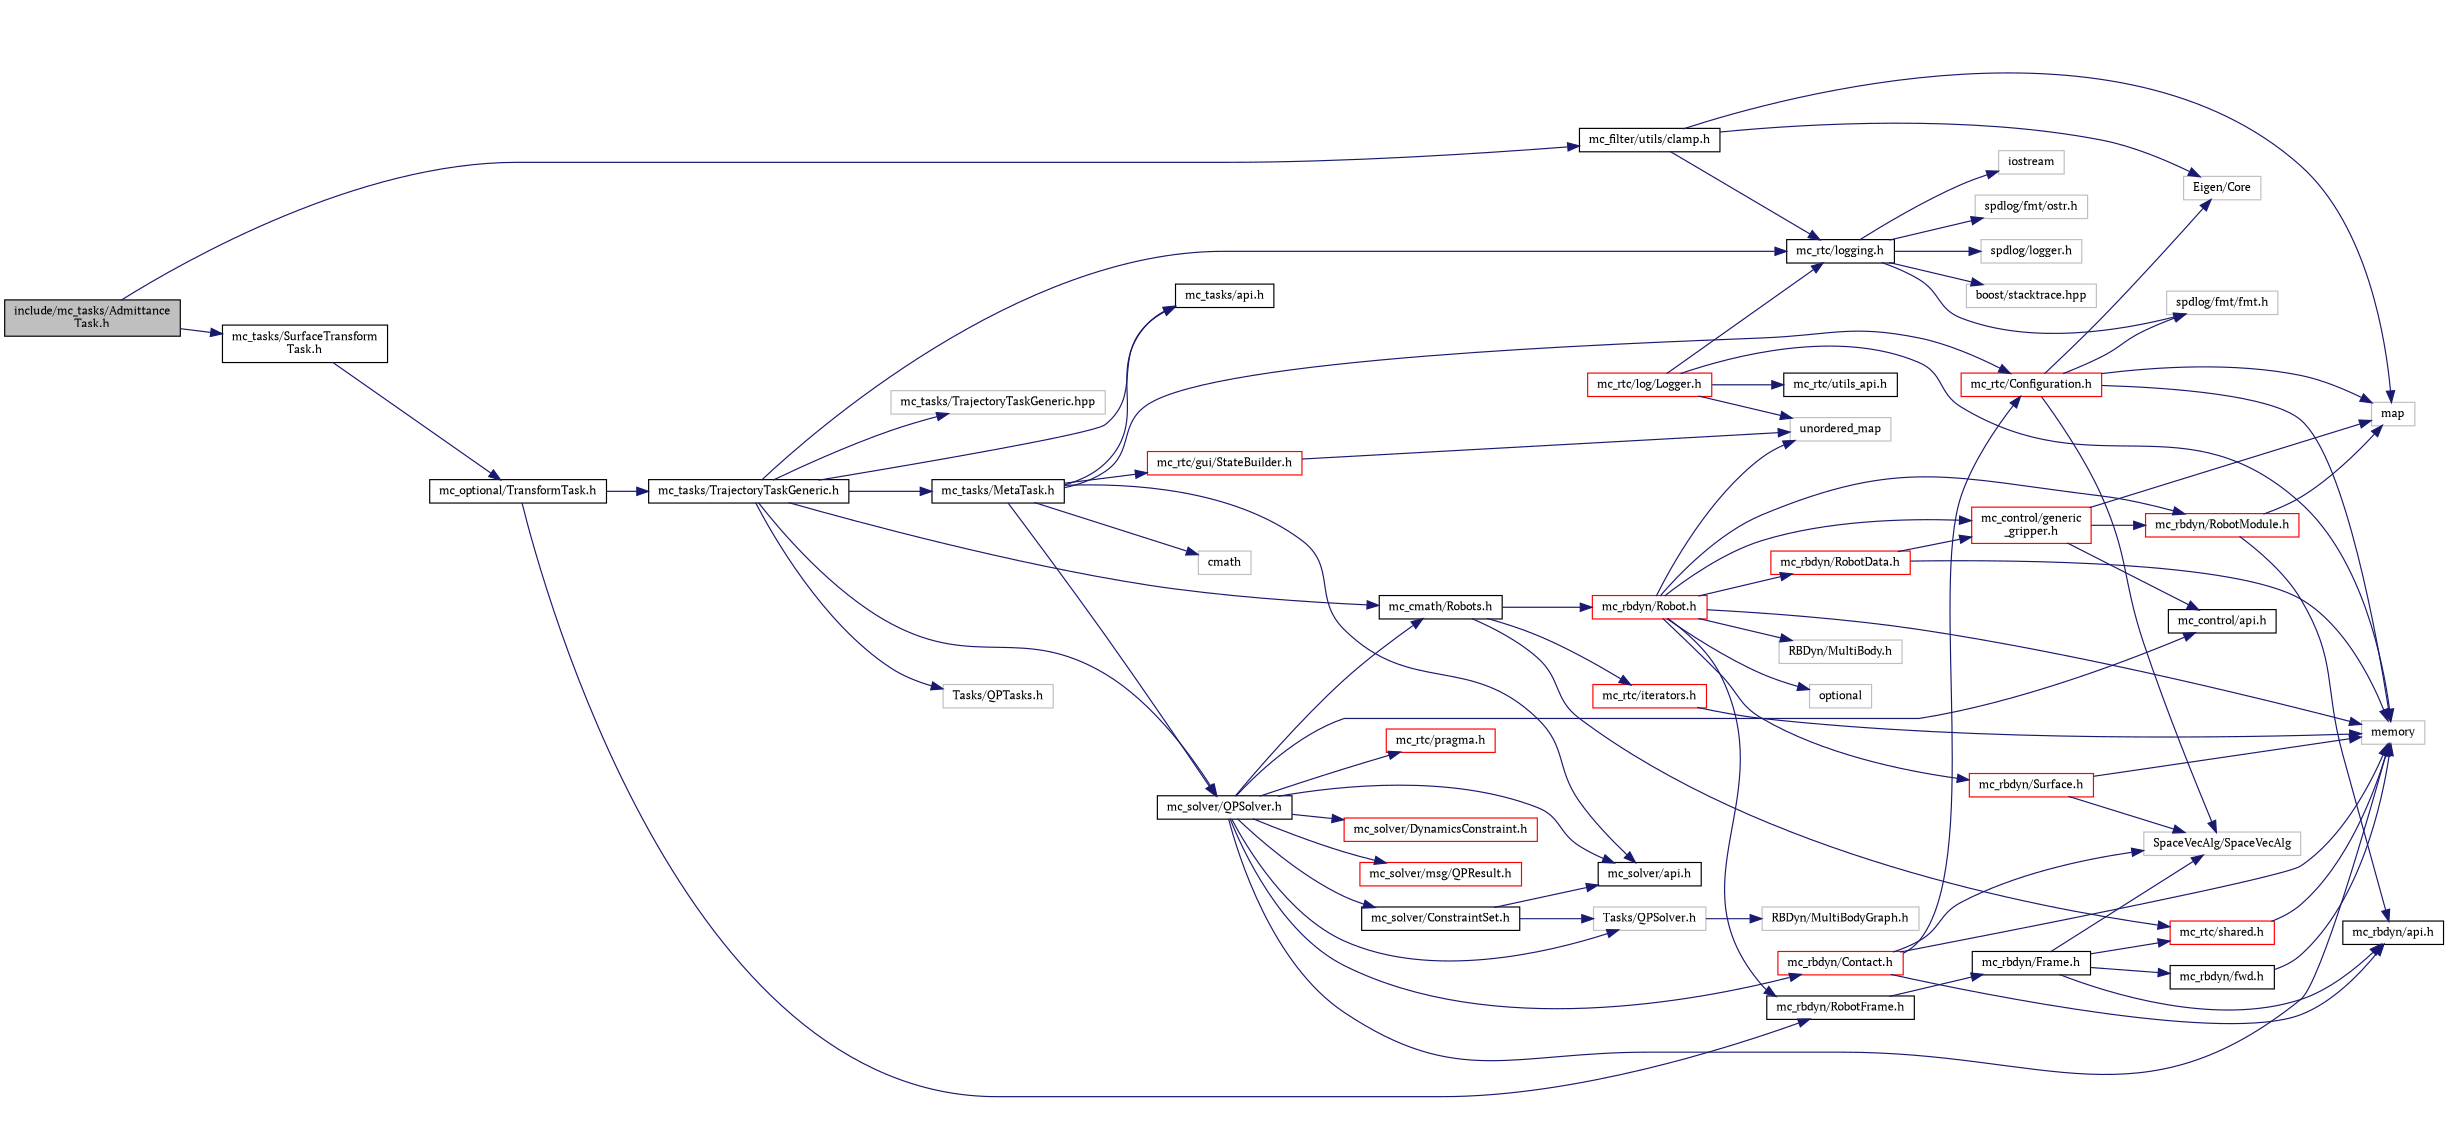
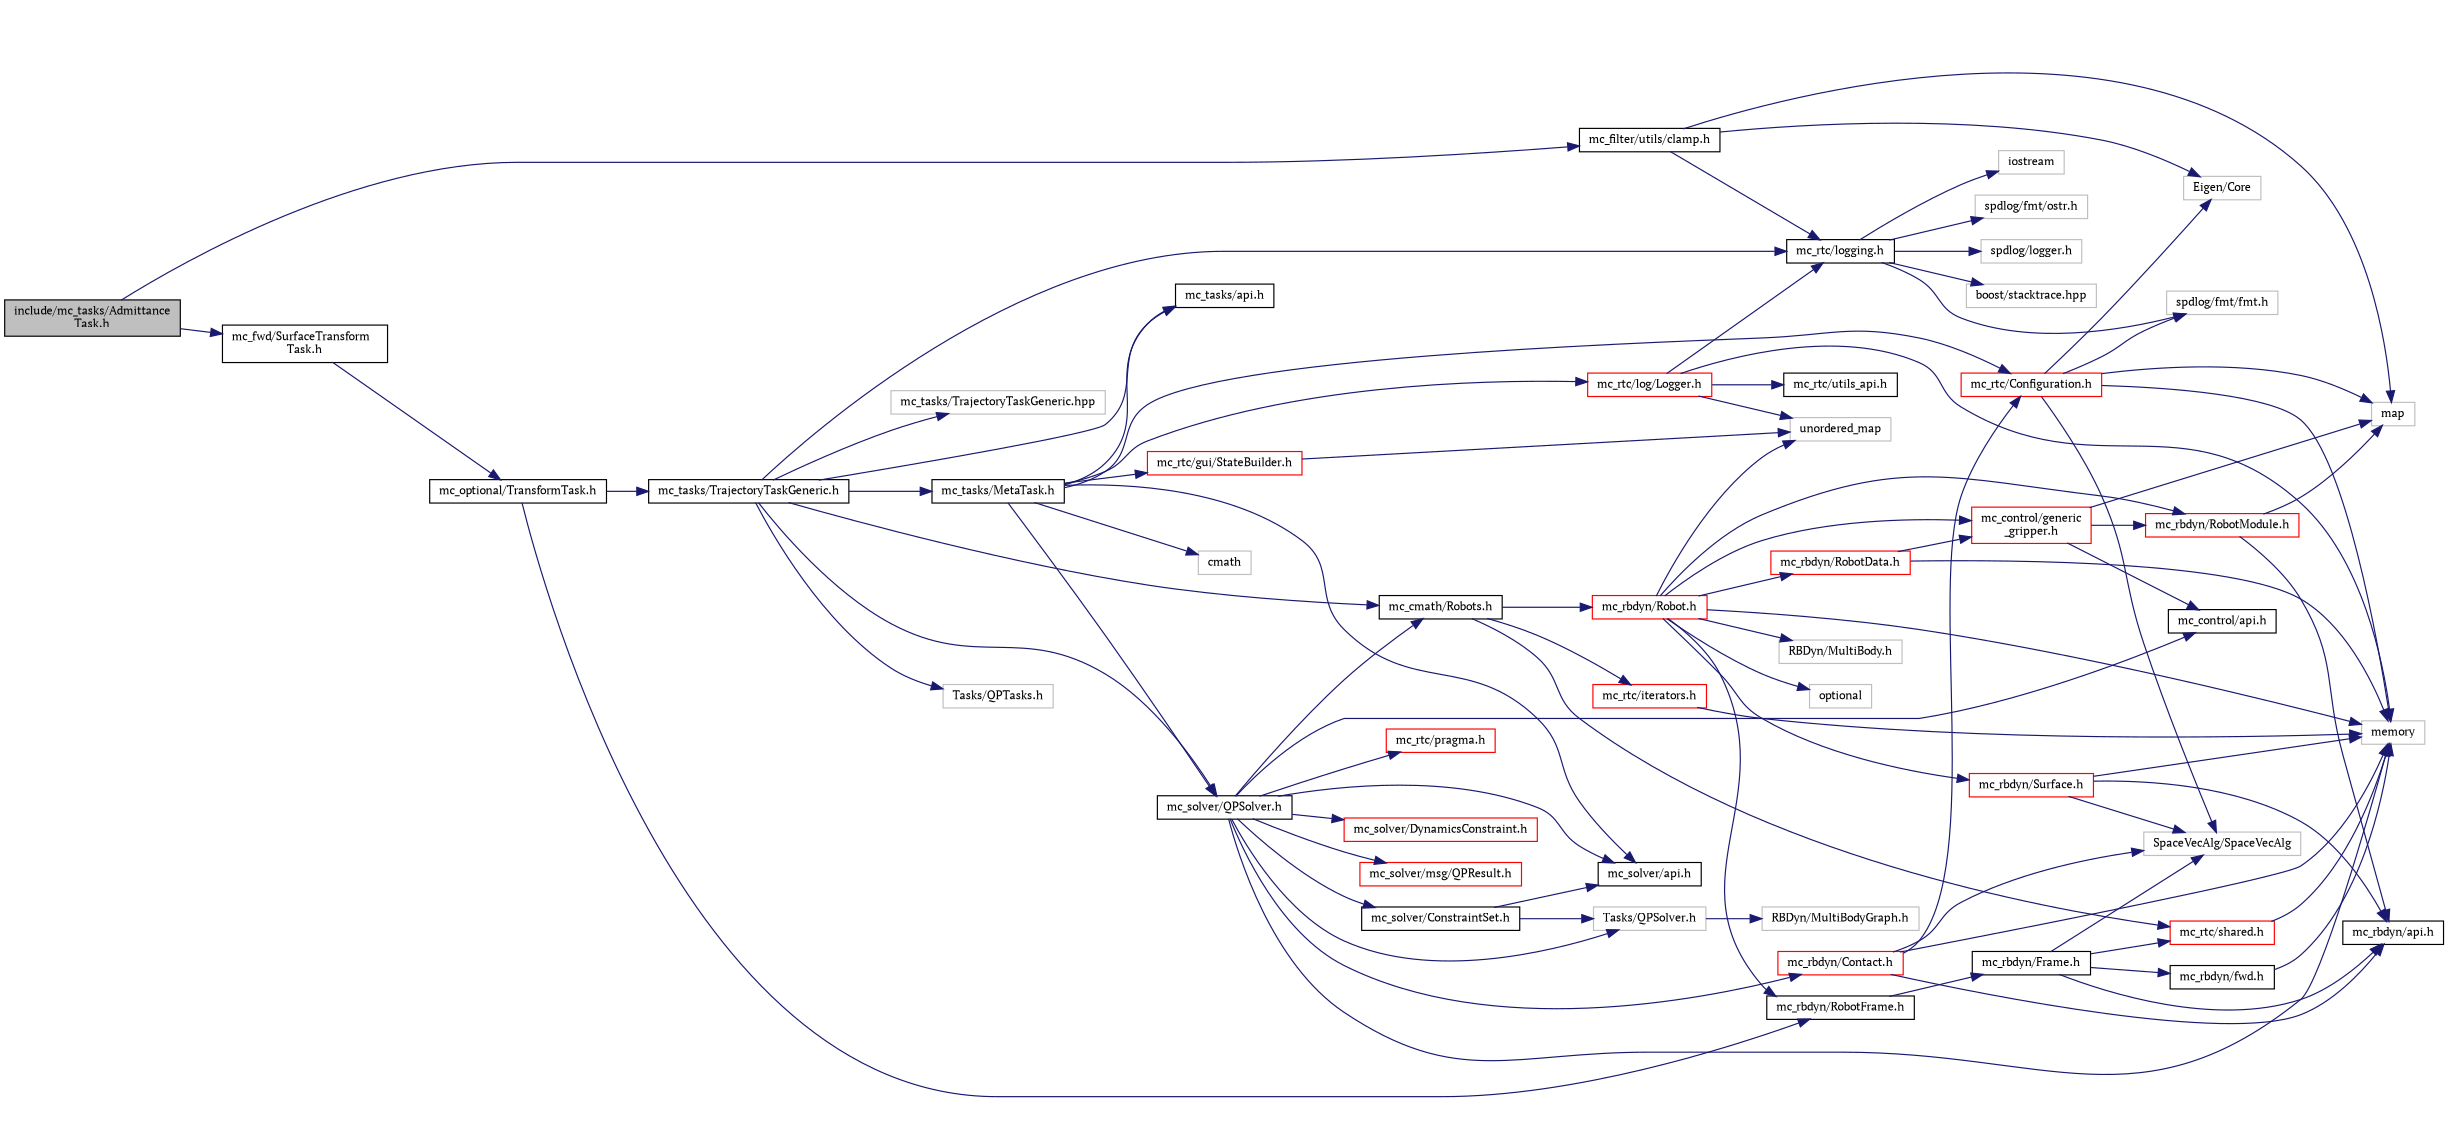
(305, 344) -> (305, 344)
none -> (1312, 399)
none -> (2259, 803)
